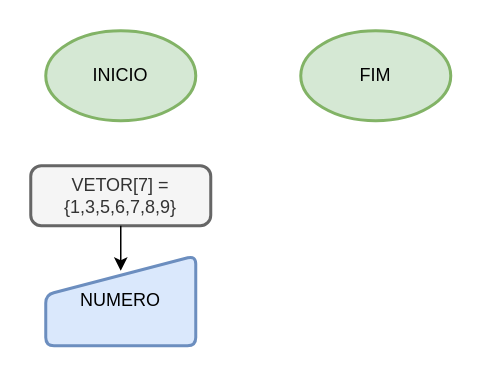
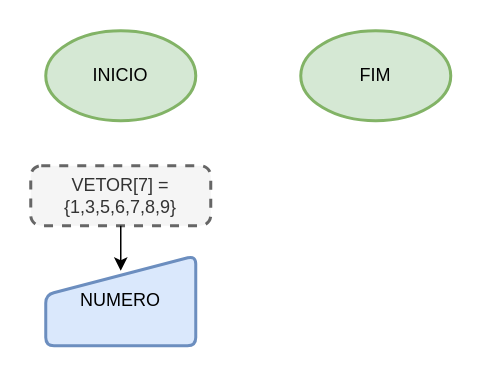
(121, 196) -> (121, 196)
